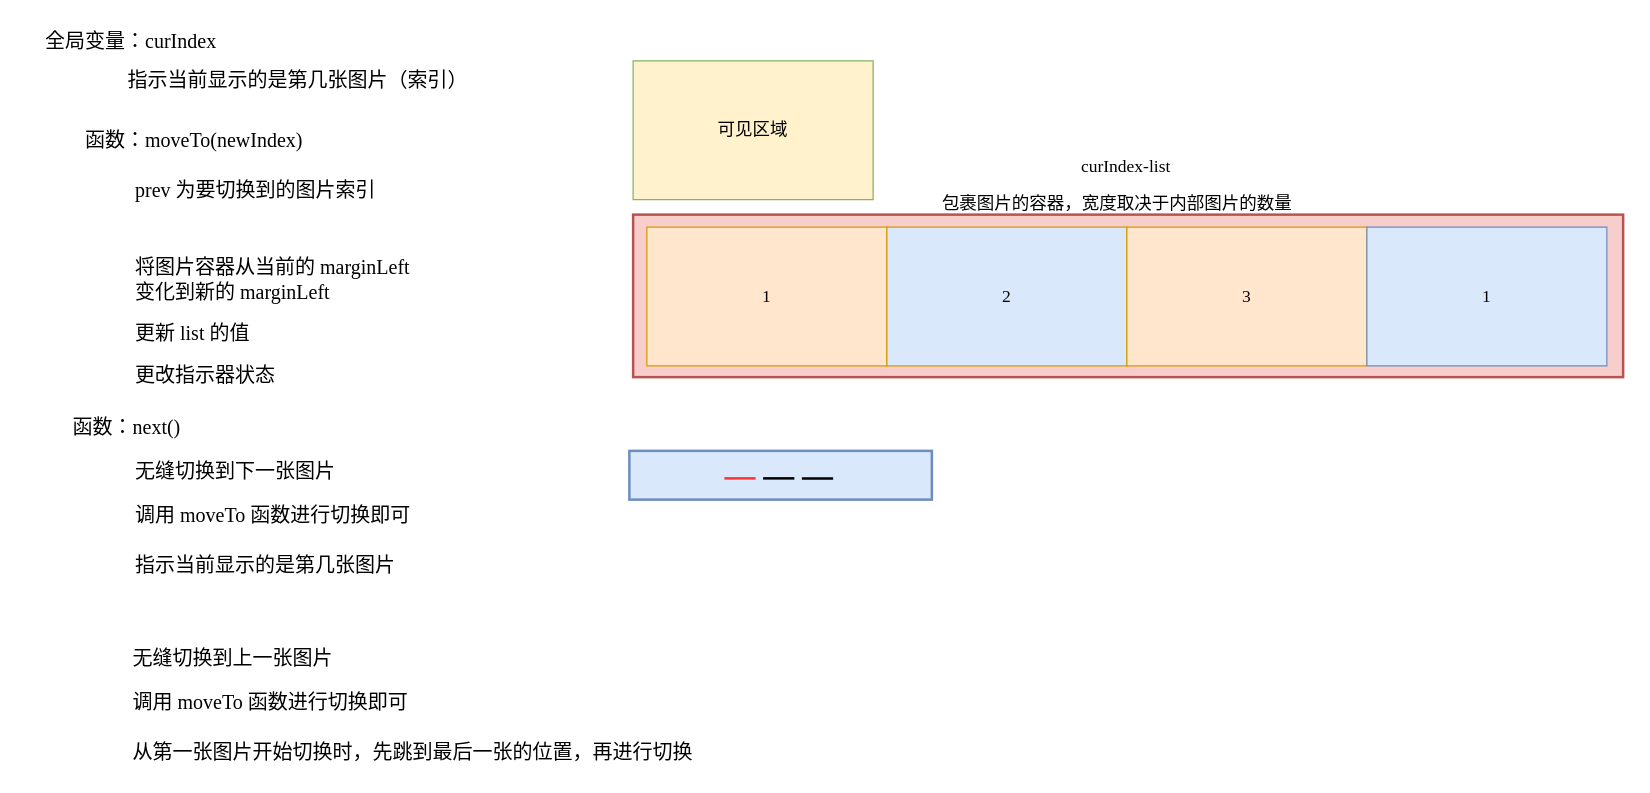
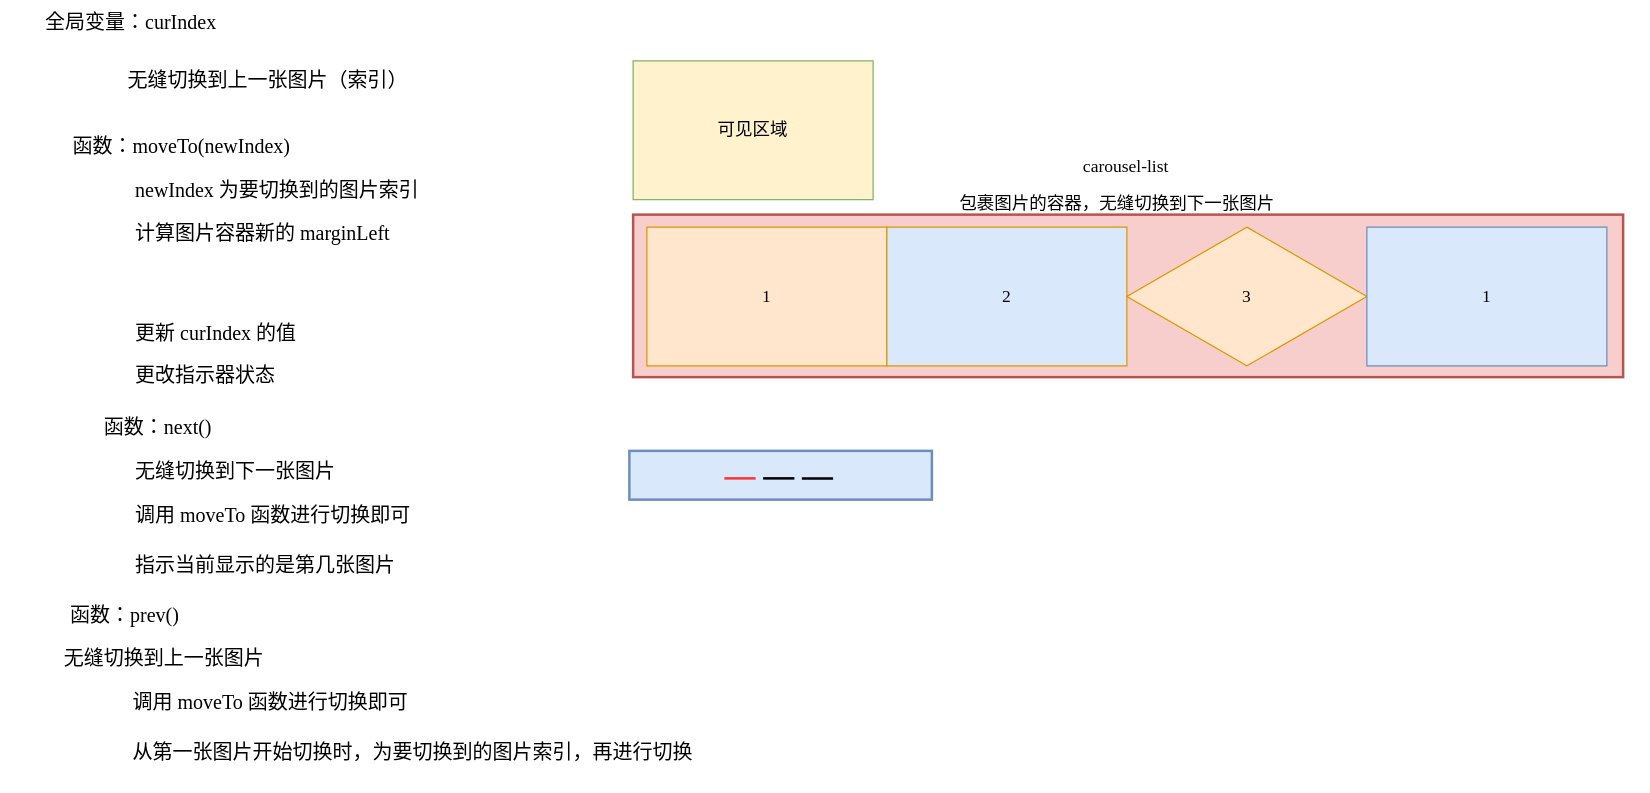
(130, 40) -> (130, 21)
(298, 79) -> (268, 79)
(216, 139) -> (203, 145)
(1126, 167) -> (1126, 167)
(261, 189) -> (283, 189)
(1118, 204) -> (1118, 204)
none -> (286, 233)
(296, 279) -> none
(1247, 296) -> (1247, 296)
(199, 333) -> (226, 333)
(143, 426) -> (174, 426)
none -> (141, 614)
(237, 658) -> (168, 658)
(413, 752) -> (413, 752)
